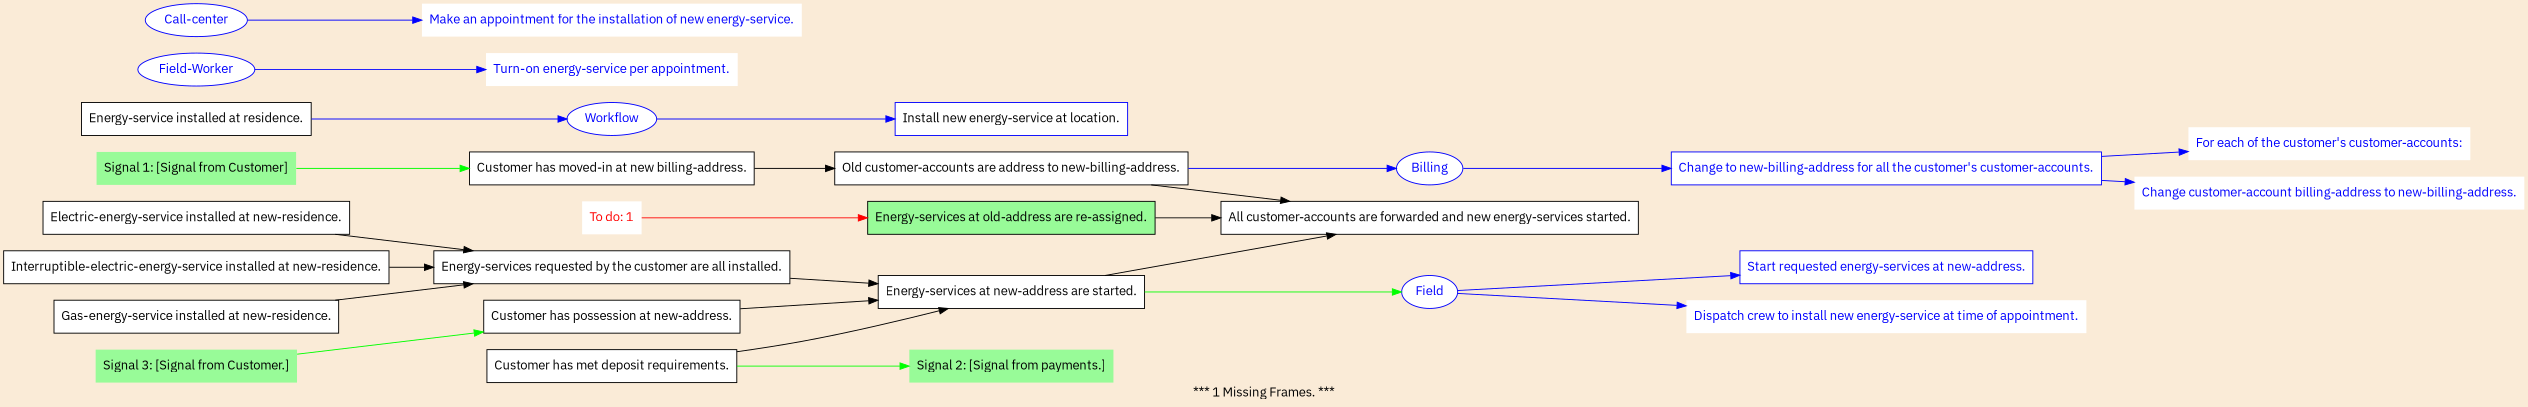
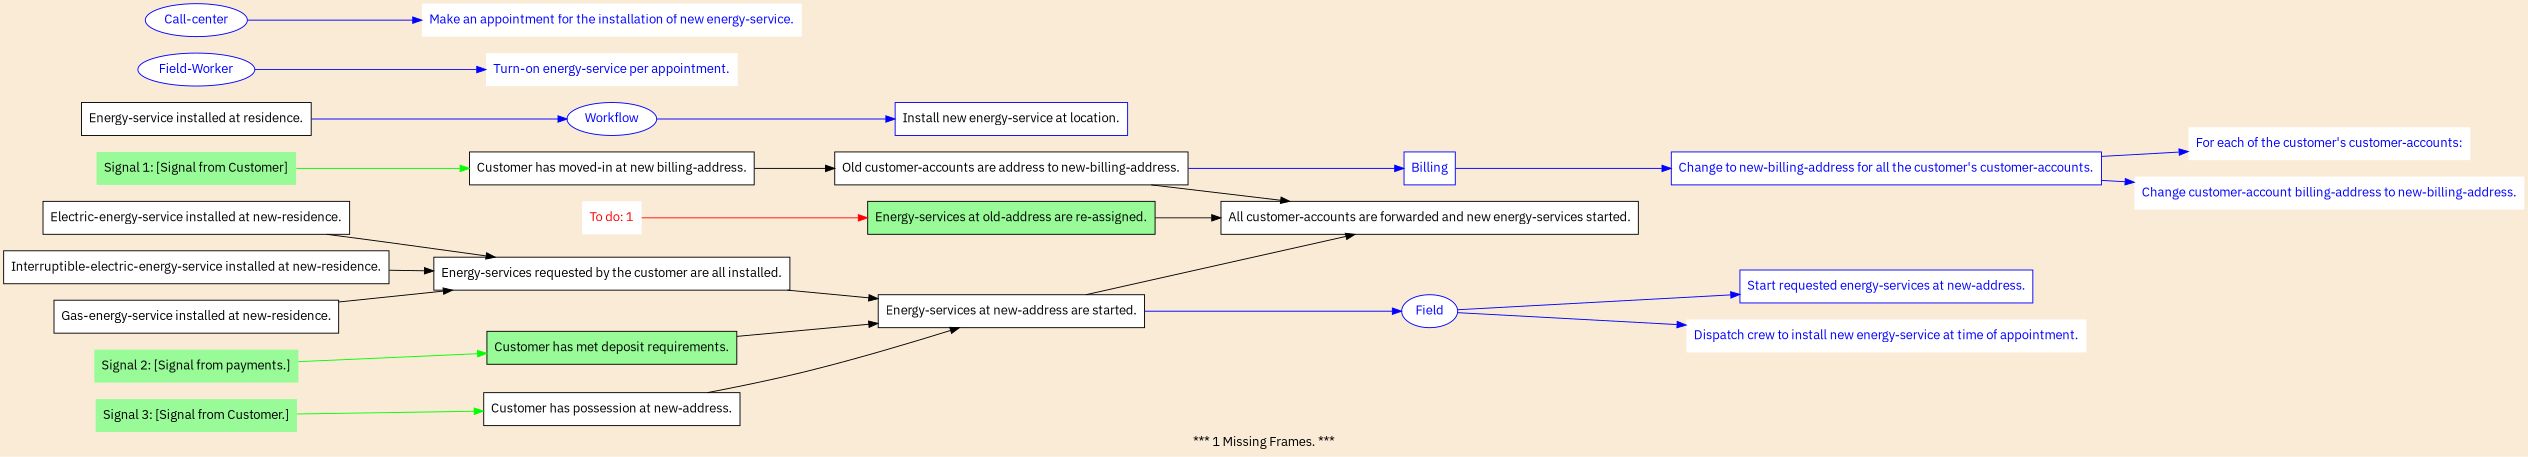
(1430, 168) -> (1430, 168)
(1268, 292) -> (1268, 311)
(612, 366) -> (612, 348)
(818, 366) -> (388, 358)
